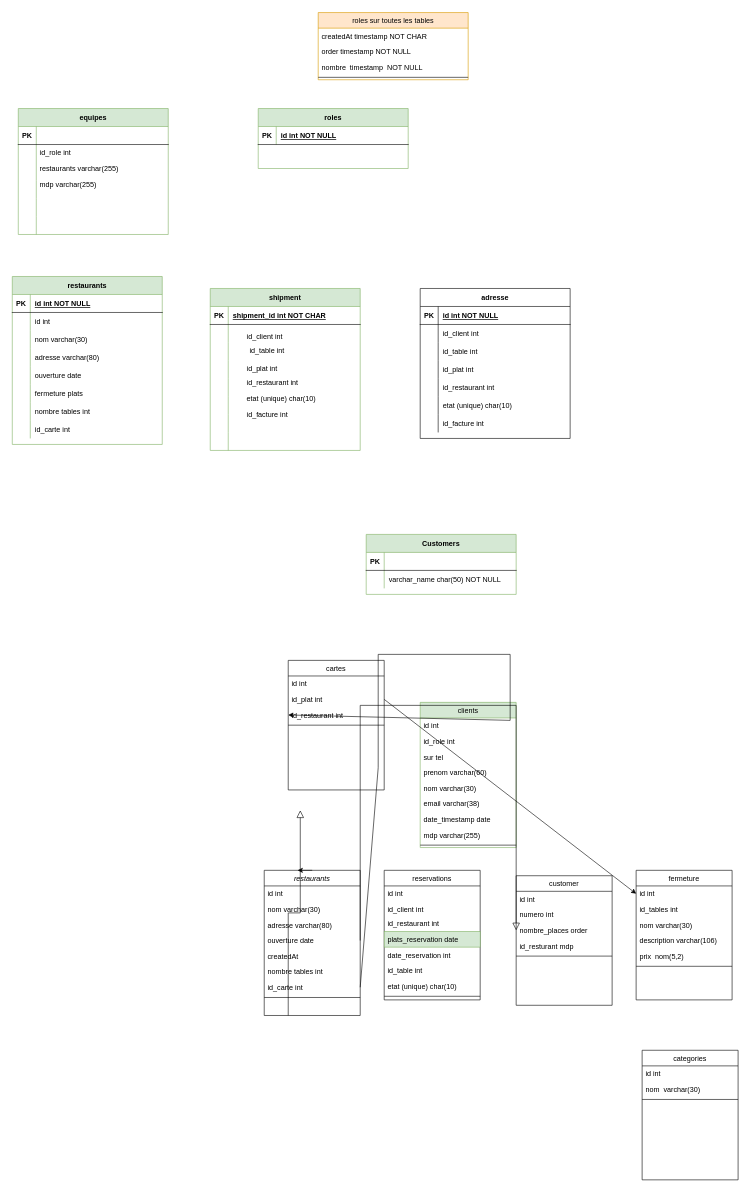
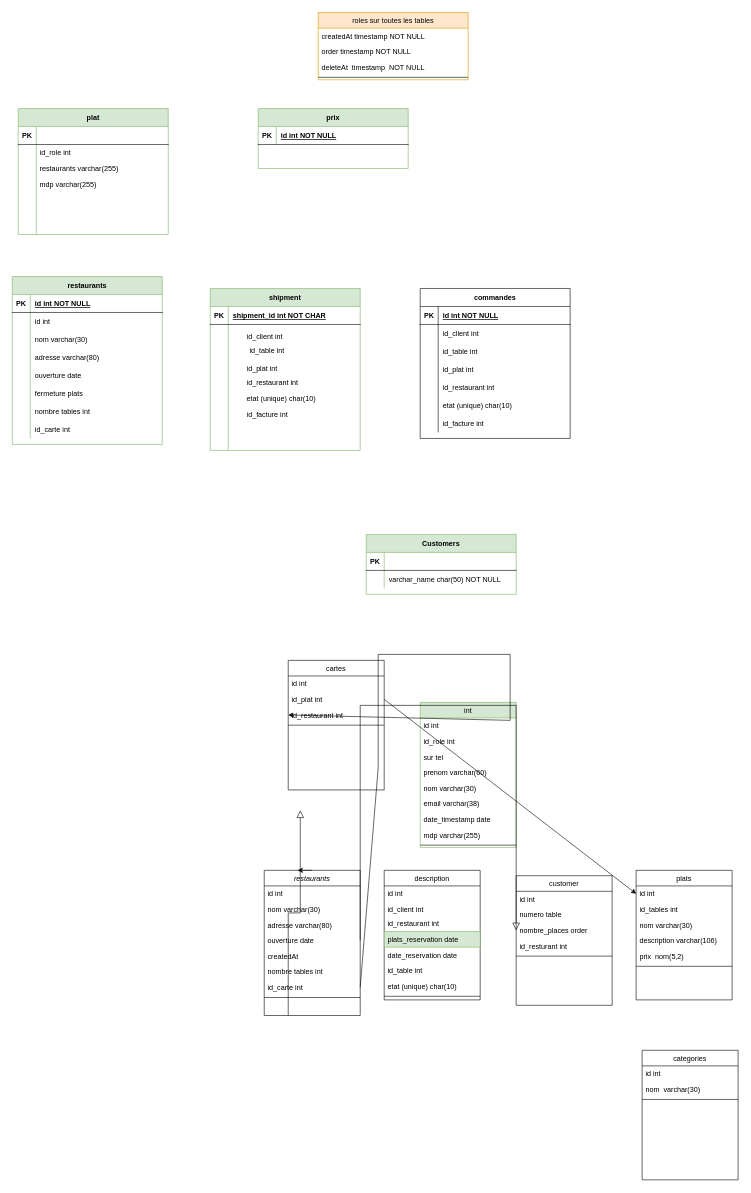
(374, 36) -> (374, 36)
(372, 67) -> (375, 67)
(93, 118) -> (93, 118)
(333, 118) -> (333, 118)
(495, 298) -> (495, 298)
(468, 710) -> (468, 710)
(432, 878) -> (432, 878)
(684, 878) -> (684, 878)
(538, 915) -> (542, 915)
(550, 946) -> (549, 946)
(425, 955) -> (428, 955)
